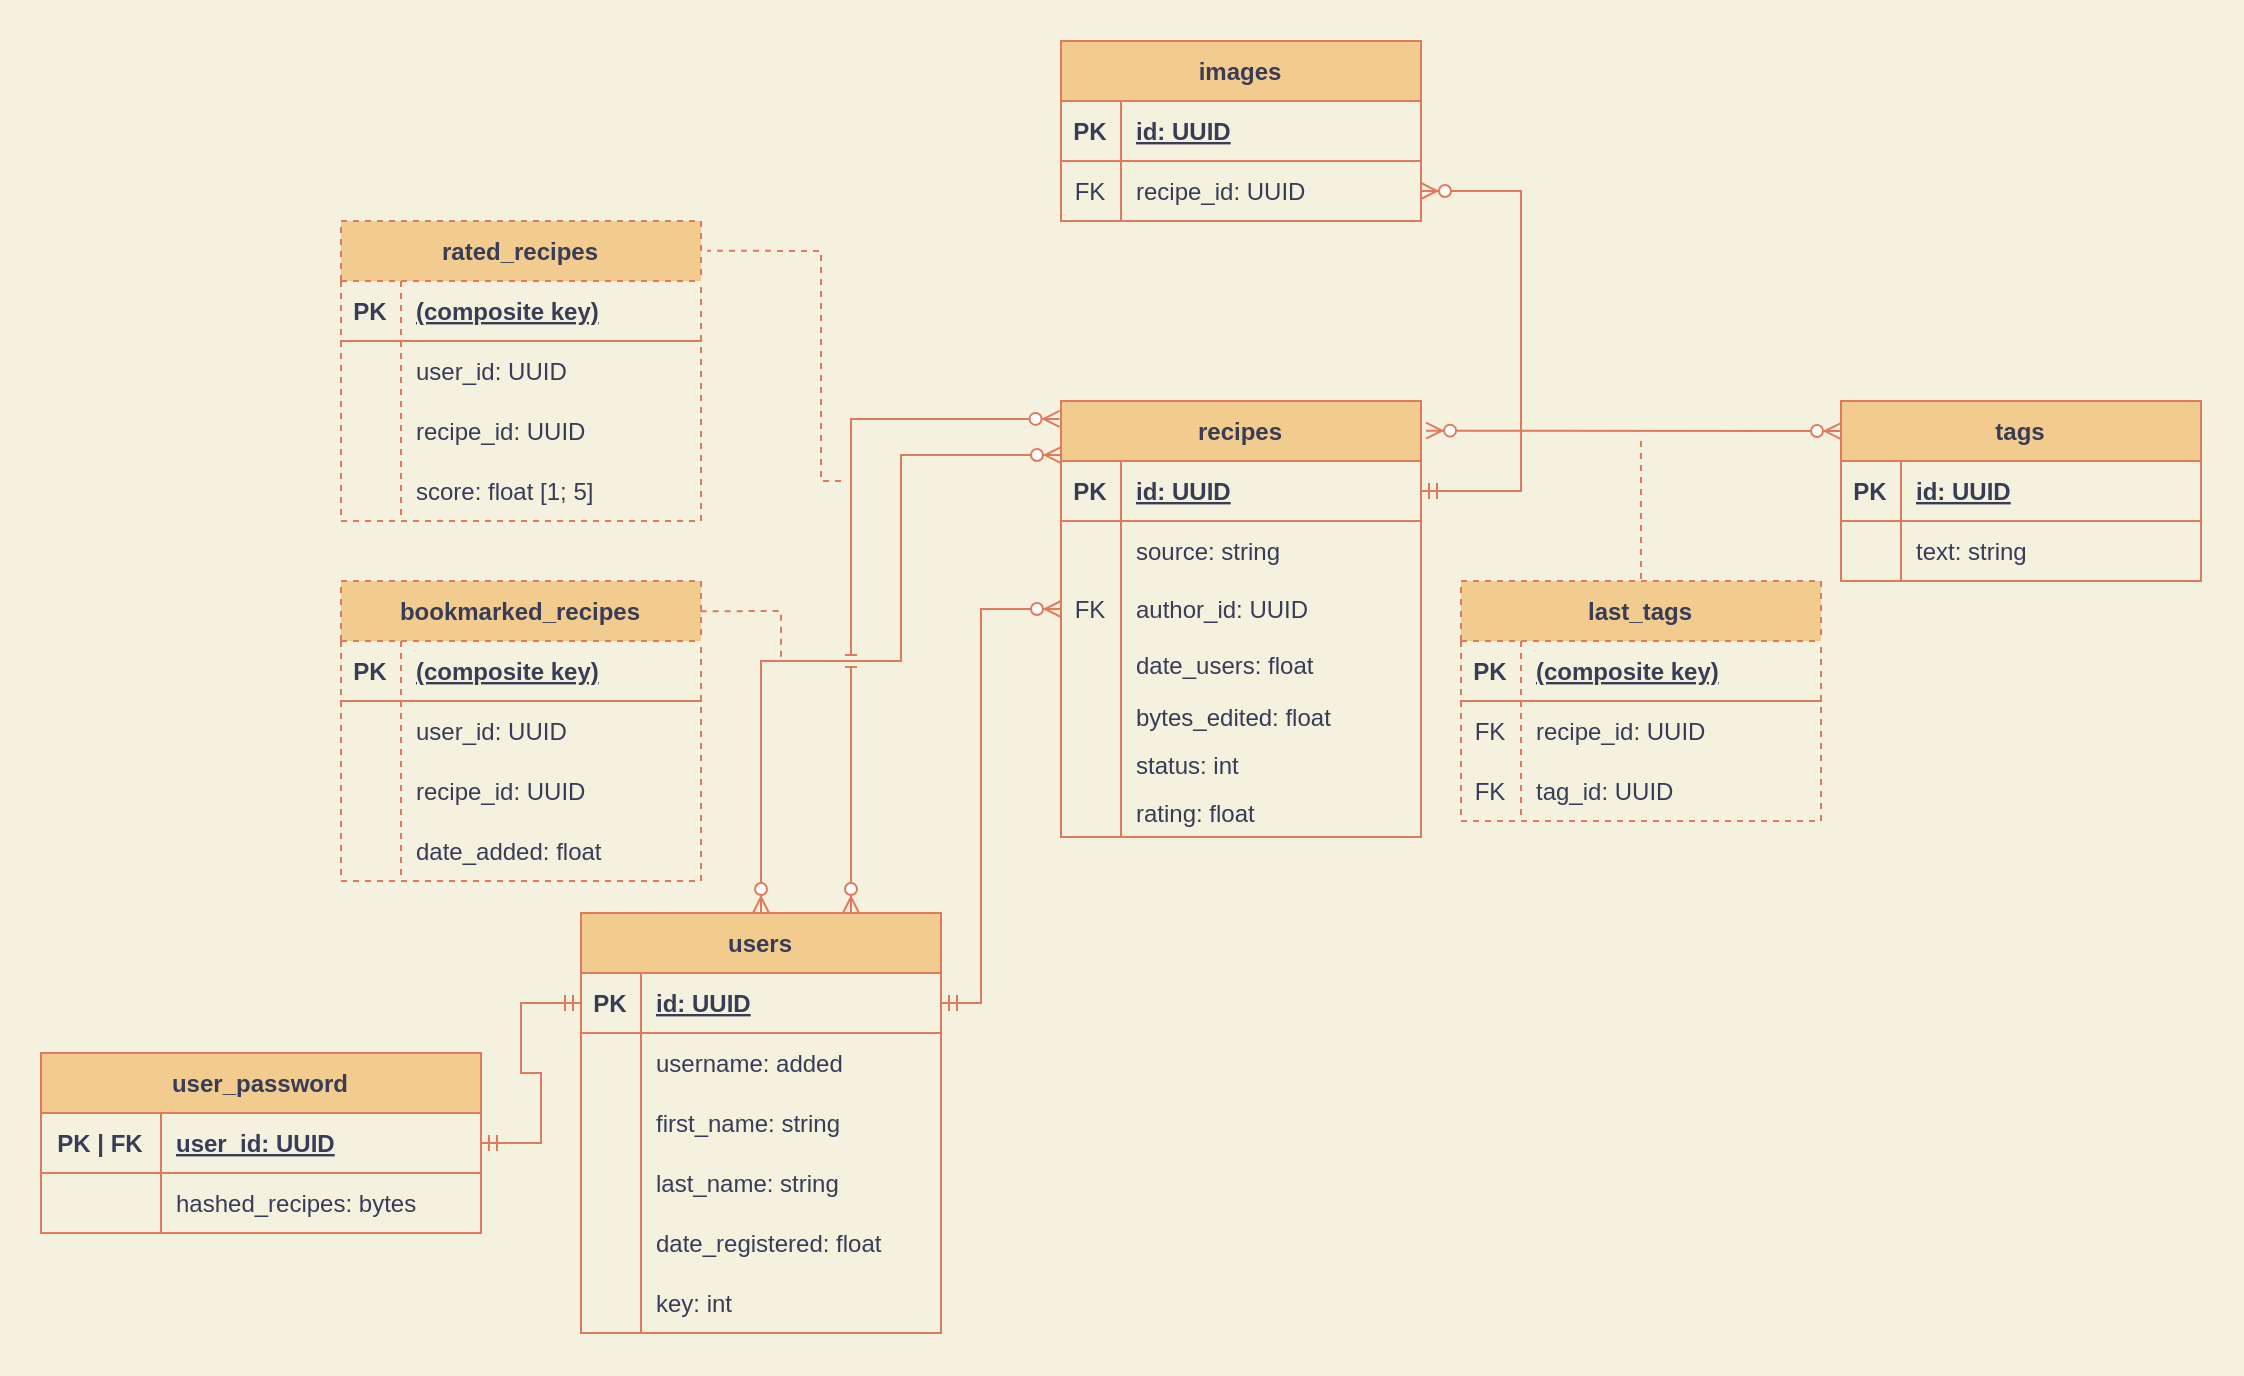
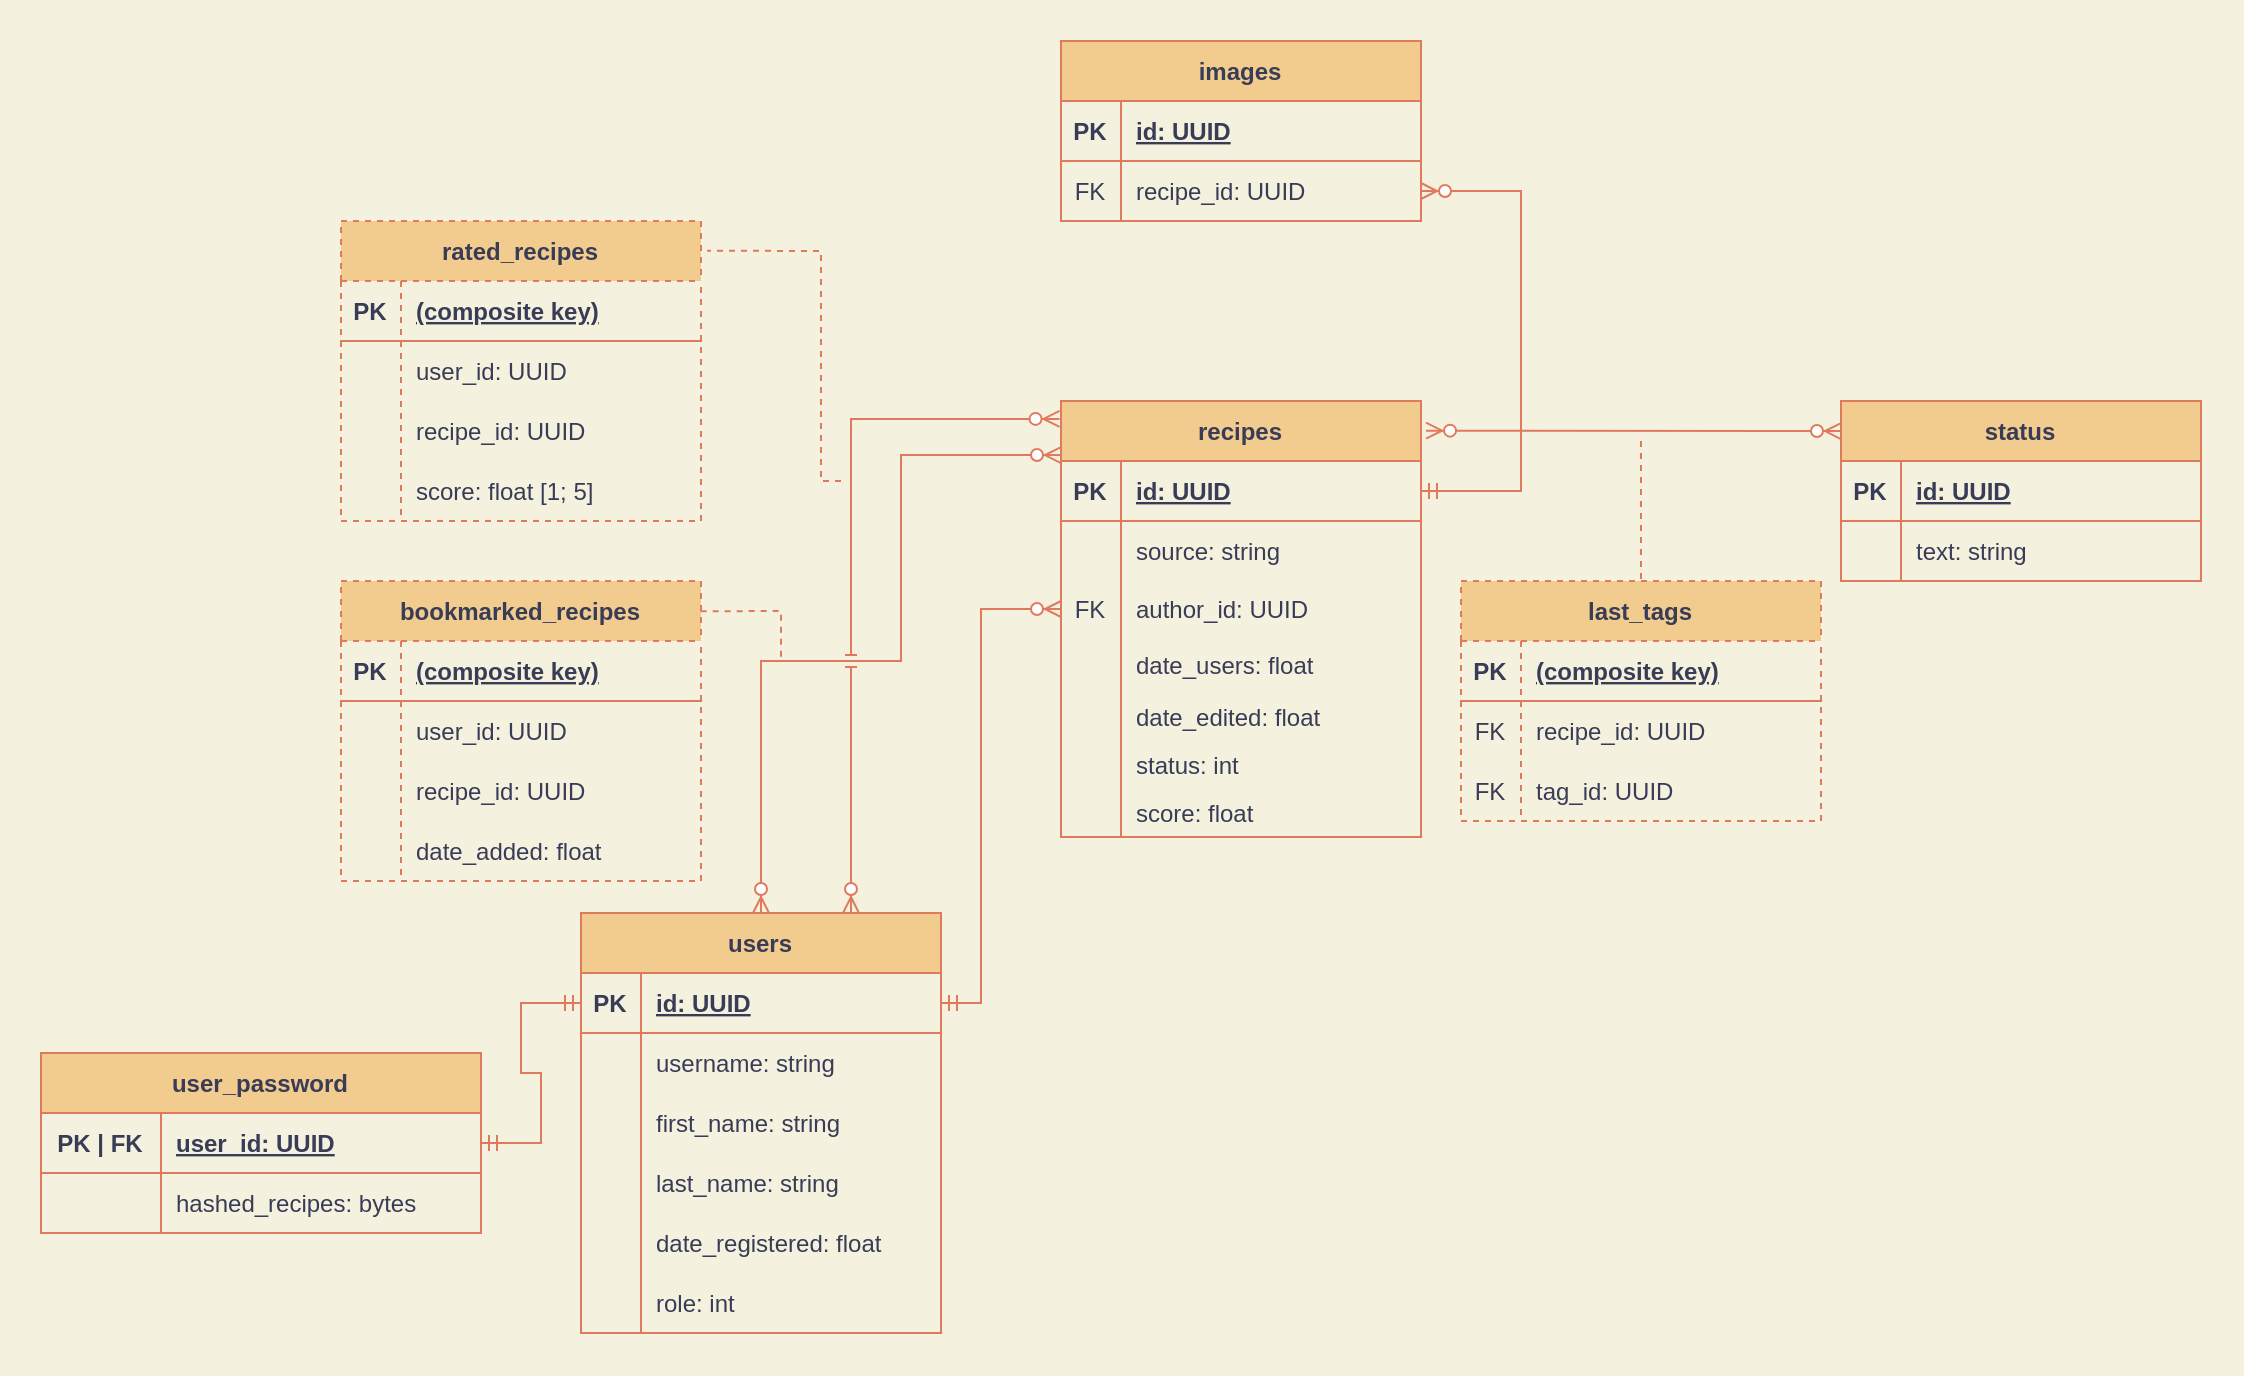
(2020, 432) -> (2020, 432)
(1251, 718) -> (1244, 718)
(1211, 814) -> (1207, 814)
(751, 1064) -> (754, 1064)
(700, 1304) -> (704, 1304)
